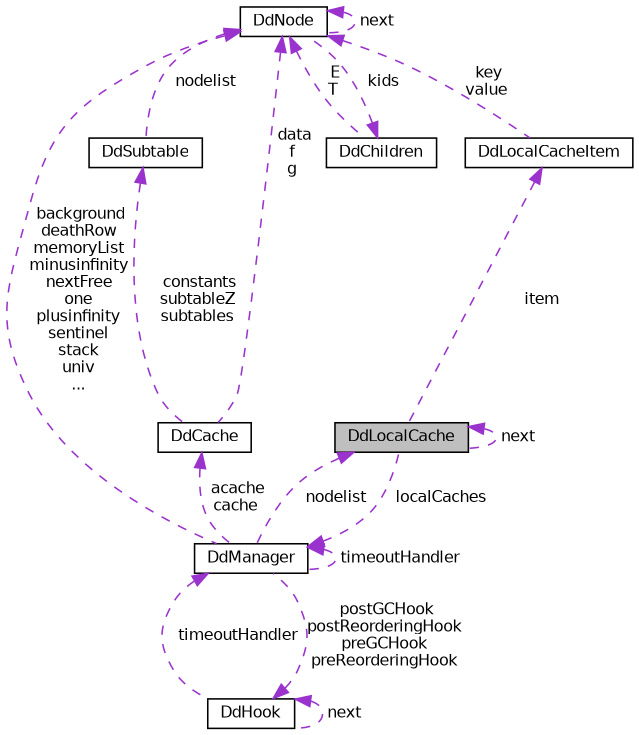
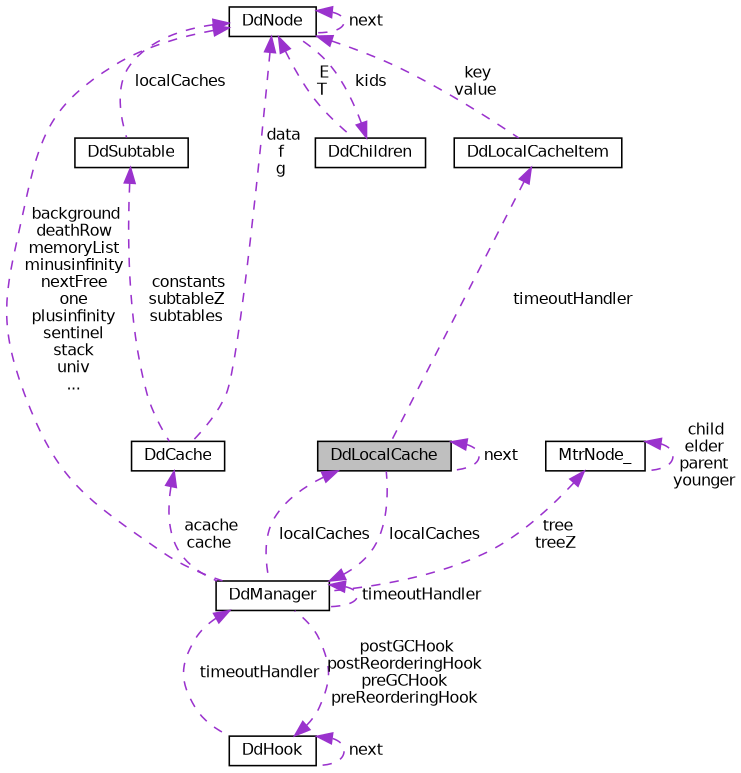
(204, 82) -> (178, 82)
(540, 300) -> (571, 300)
none -> (595, 456)
(334, 498) -> (322, 535)
